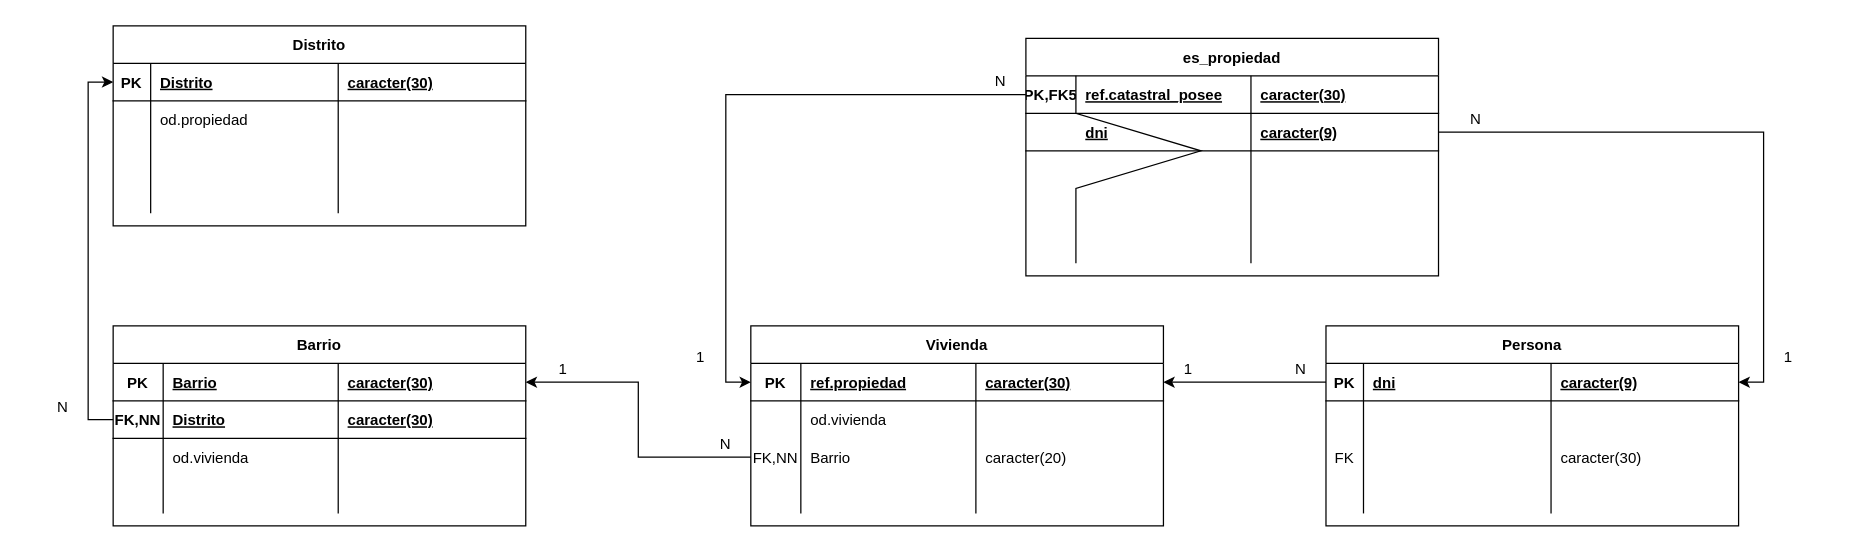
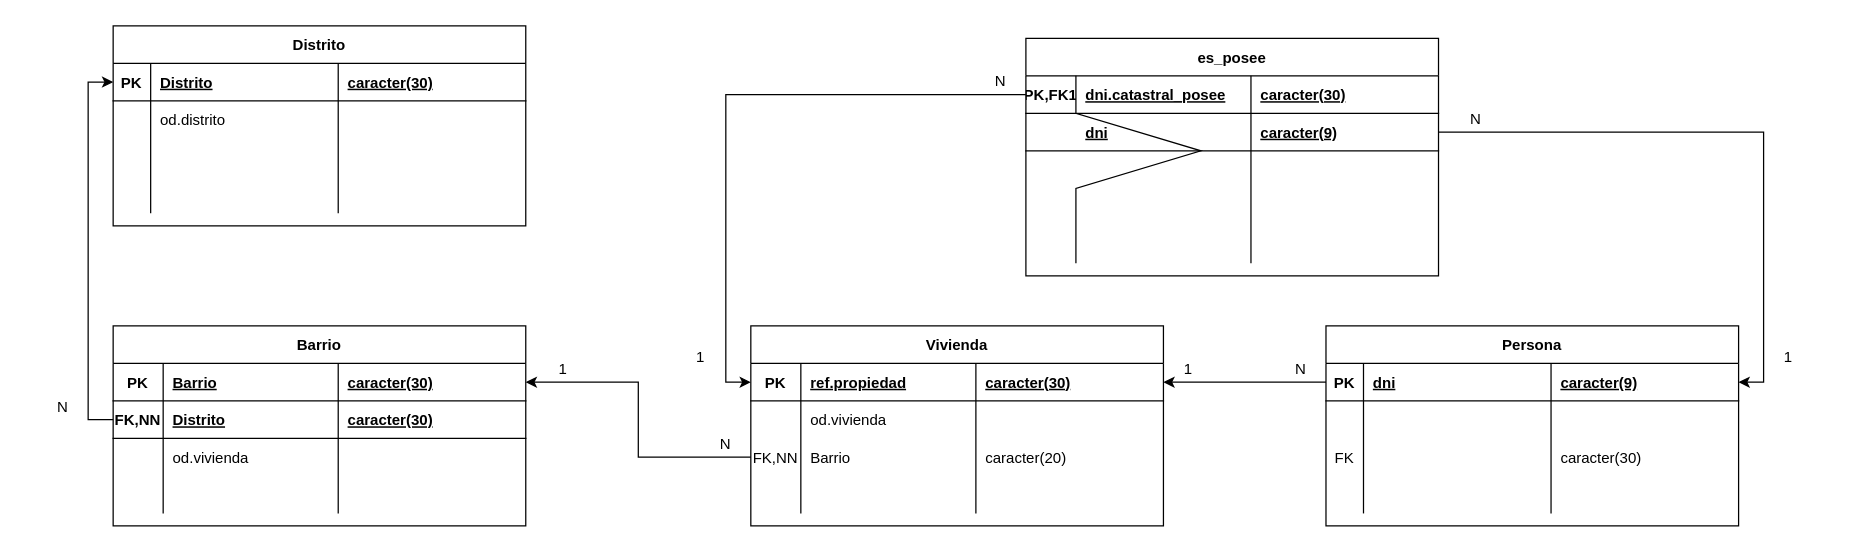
(1231, 58) -> (1231, 58)
(1050, 95) -> (1050, 95)
(1161, 95) -> (1159, 95)
(207, 120) -> (200, 120)
